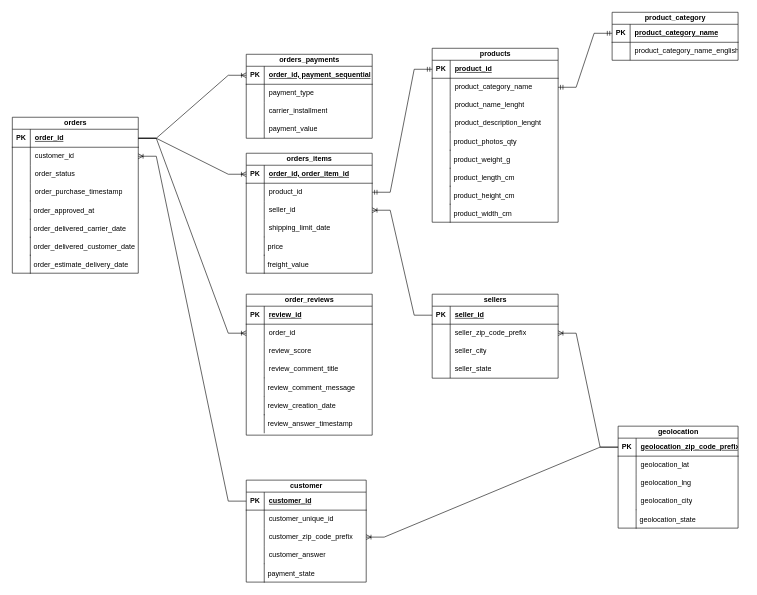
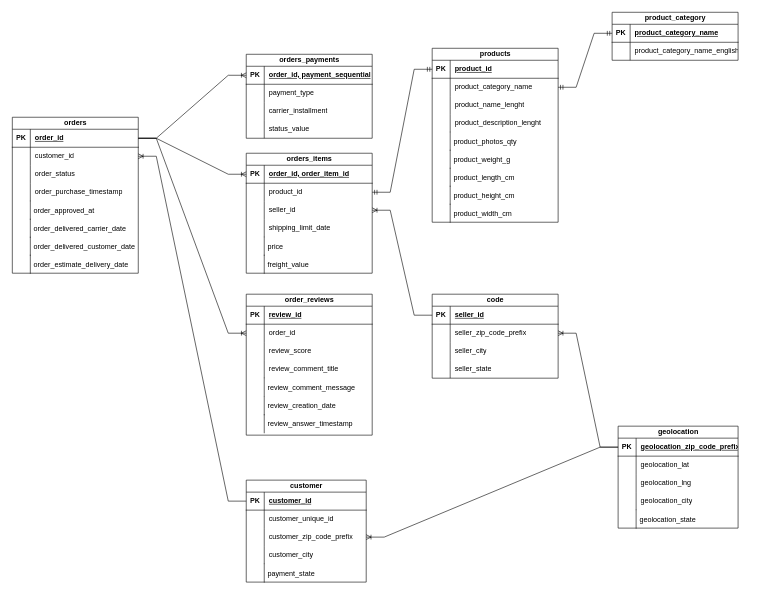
(294, 129) -> (292, 129)
(496, 300) -> (496, 300)
(299, 555) -> (294, 555)
